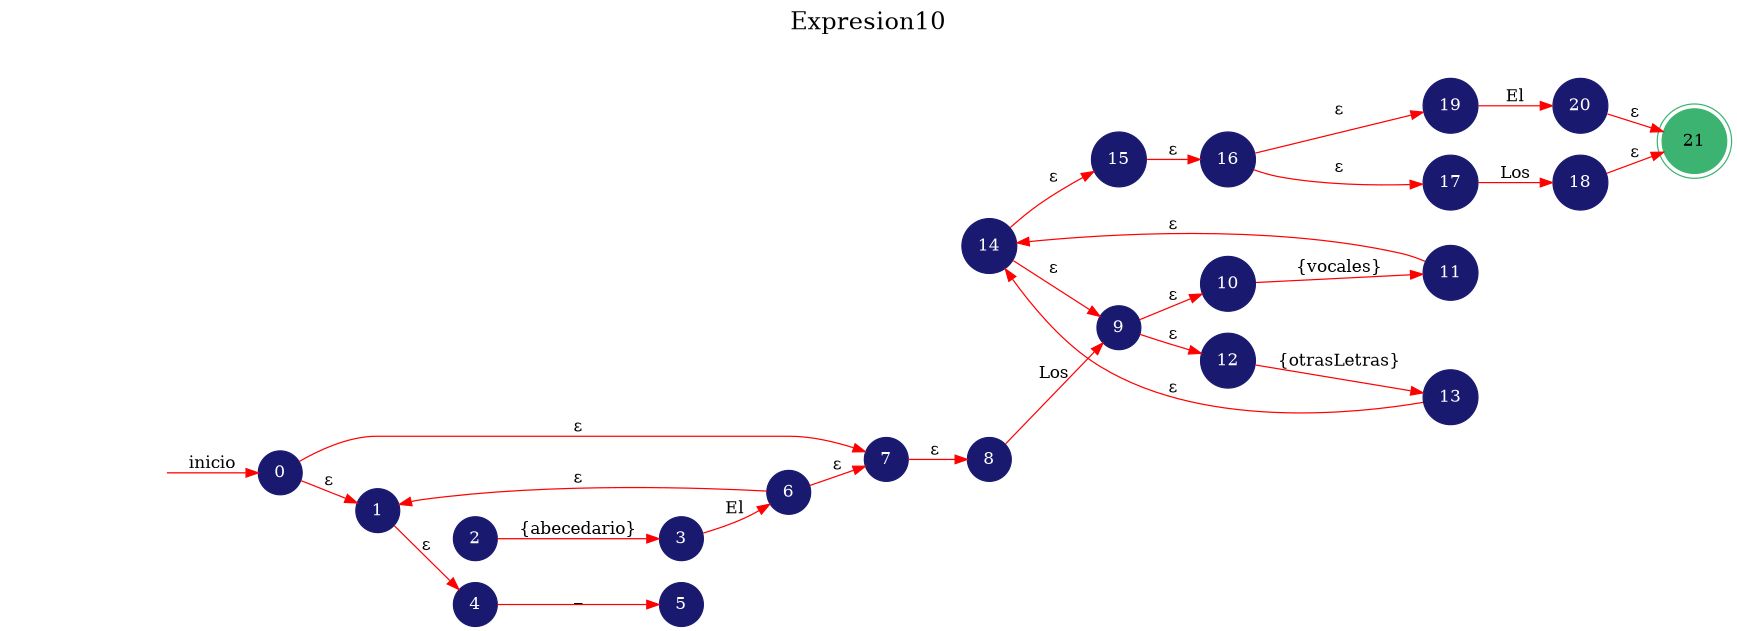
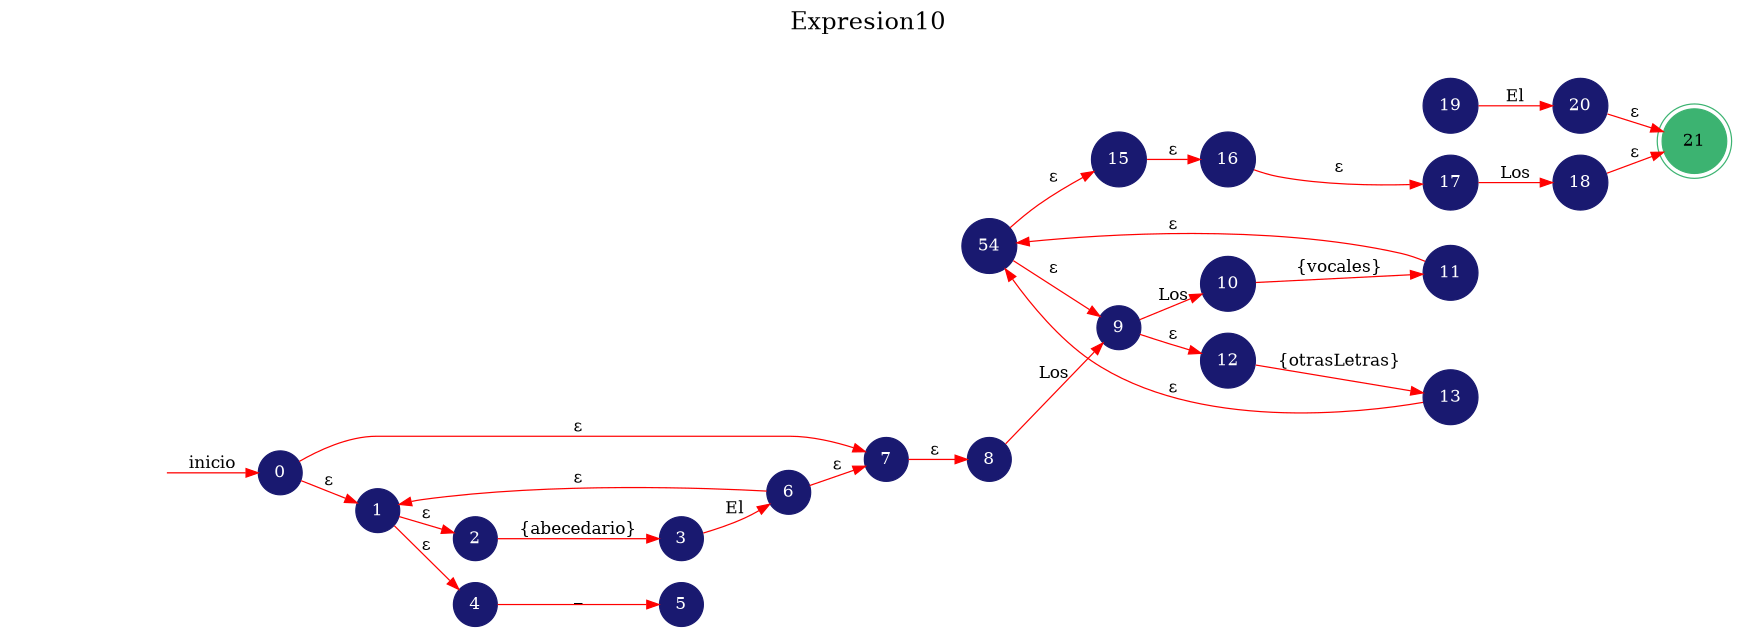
(1333, 134) -> none
(989, 246) -> (989, 246)
(1173, 295) -> (1173, 295)
none -> (421, 523)
